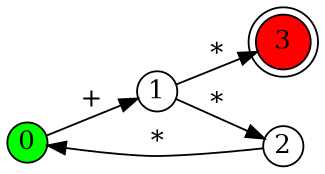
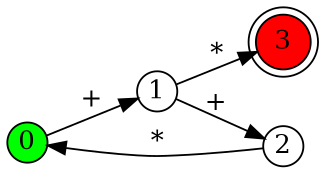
(217, 103) -> (217, 103)
